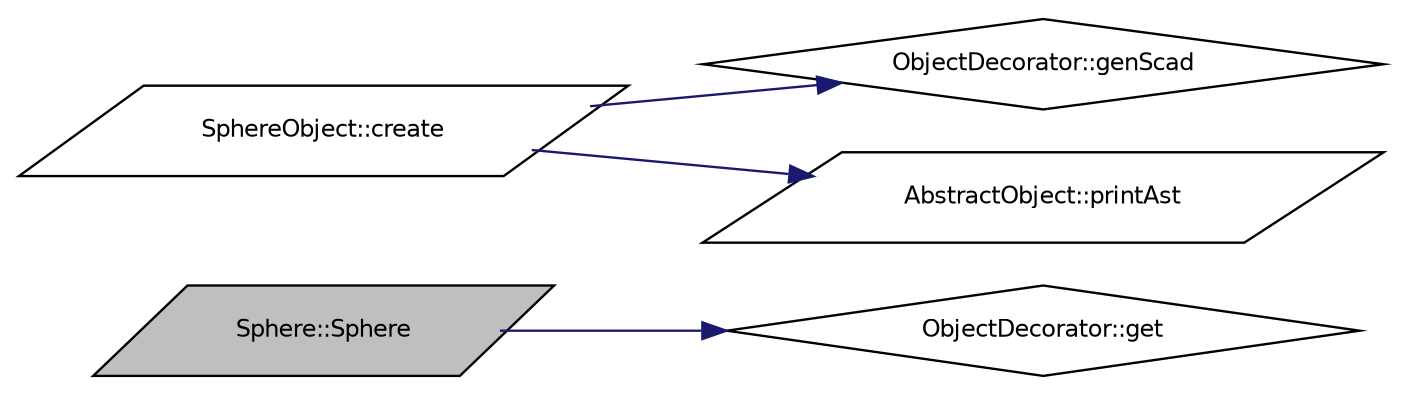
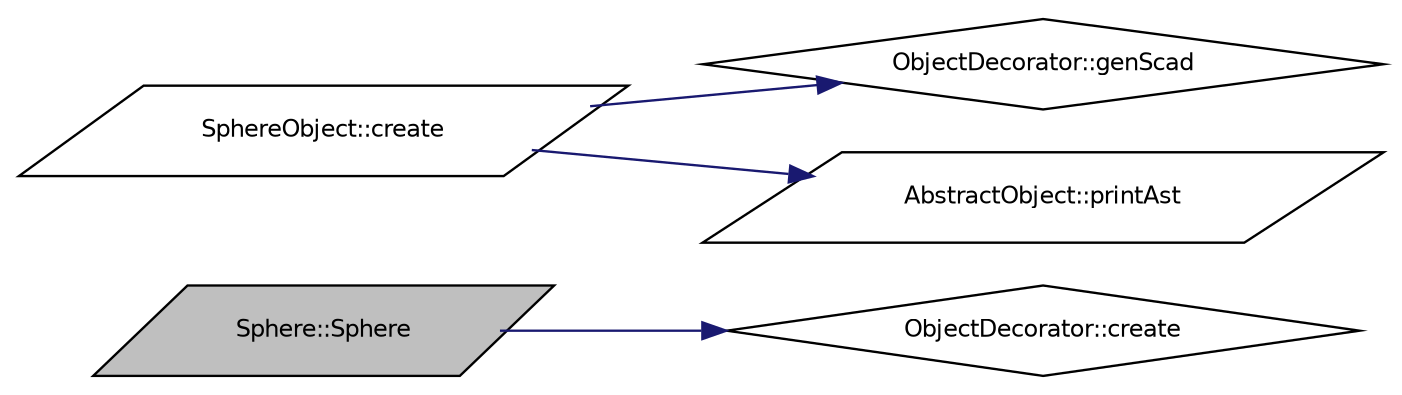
(1043, 331) -> (1043, 331)
